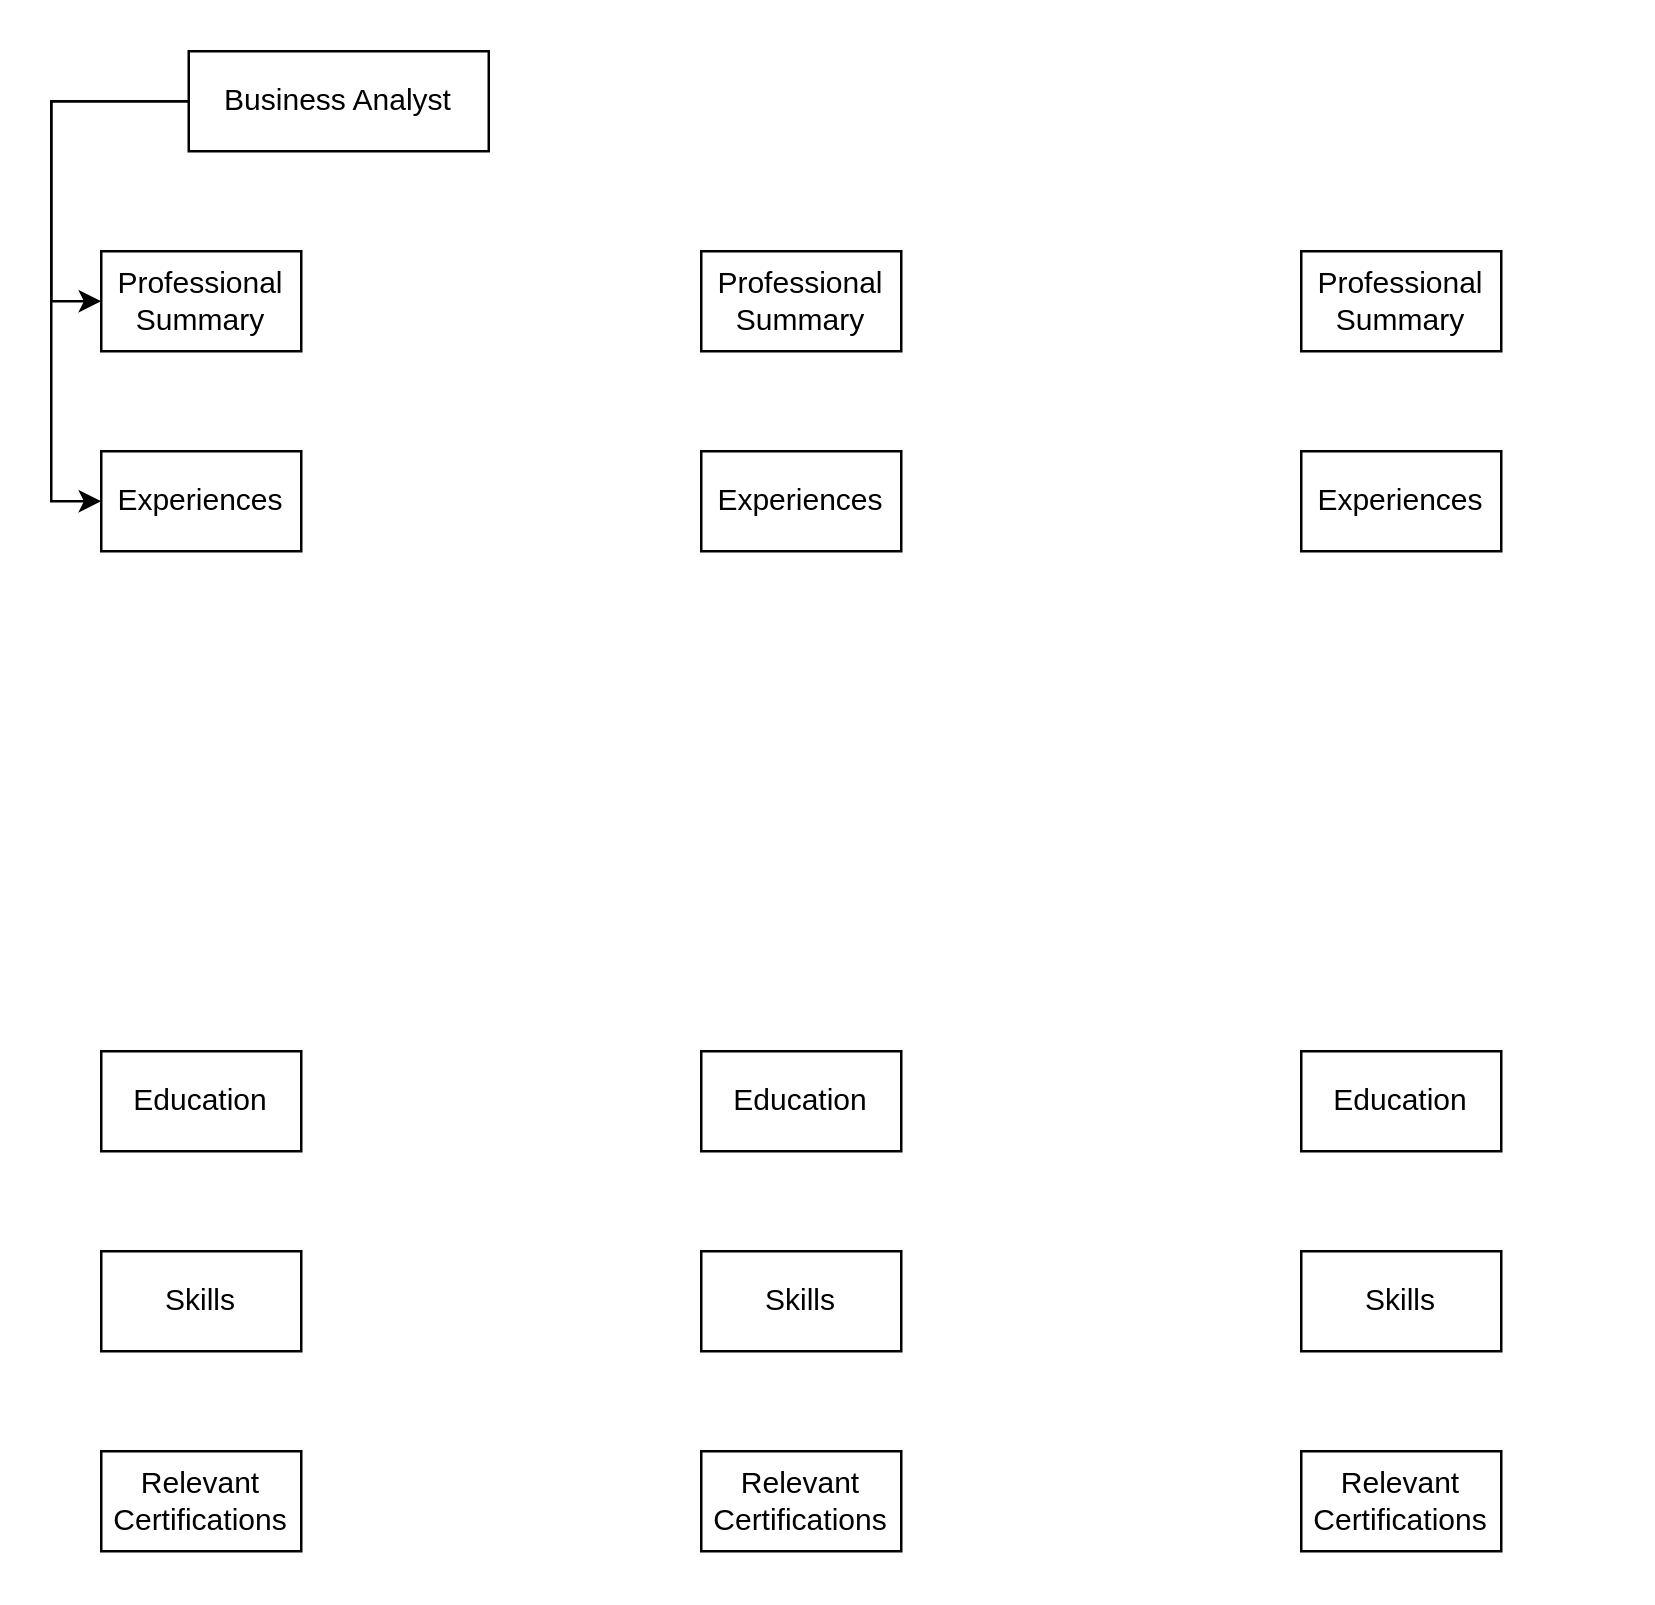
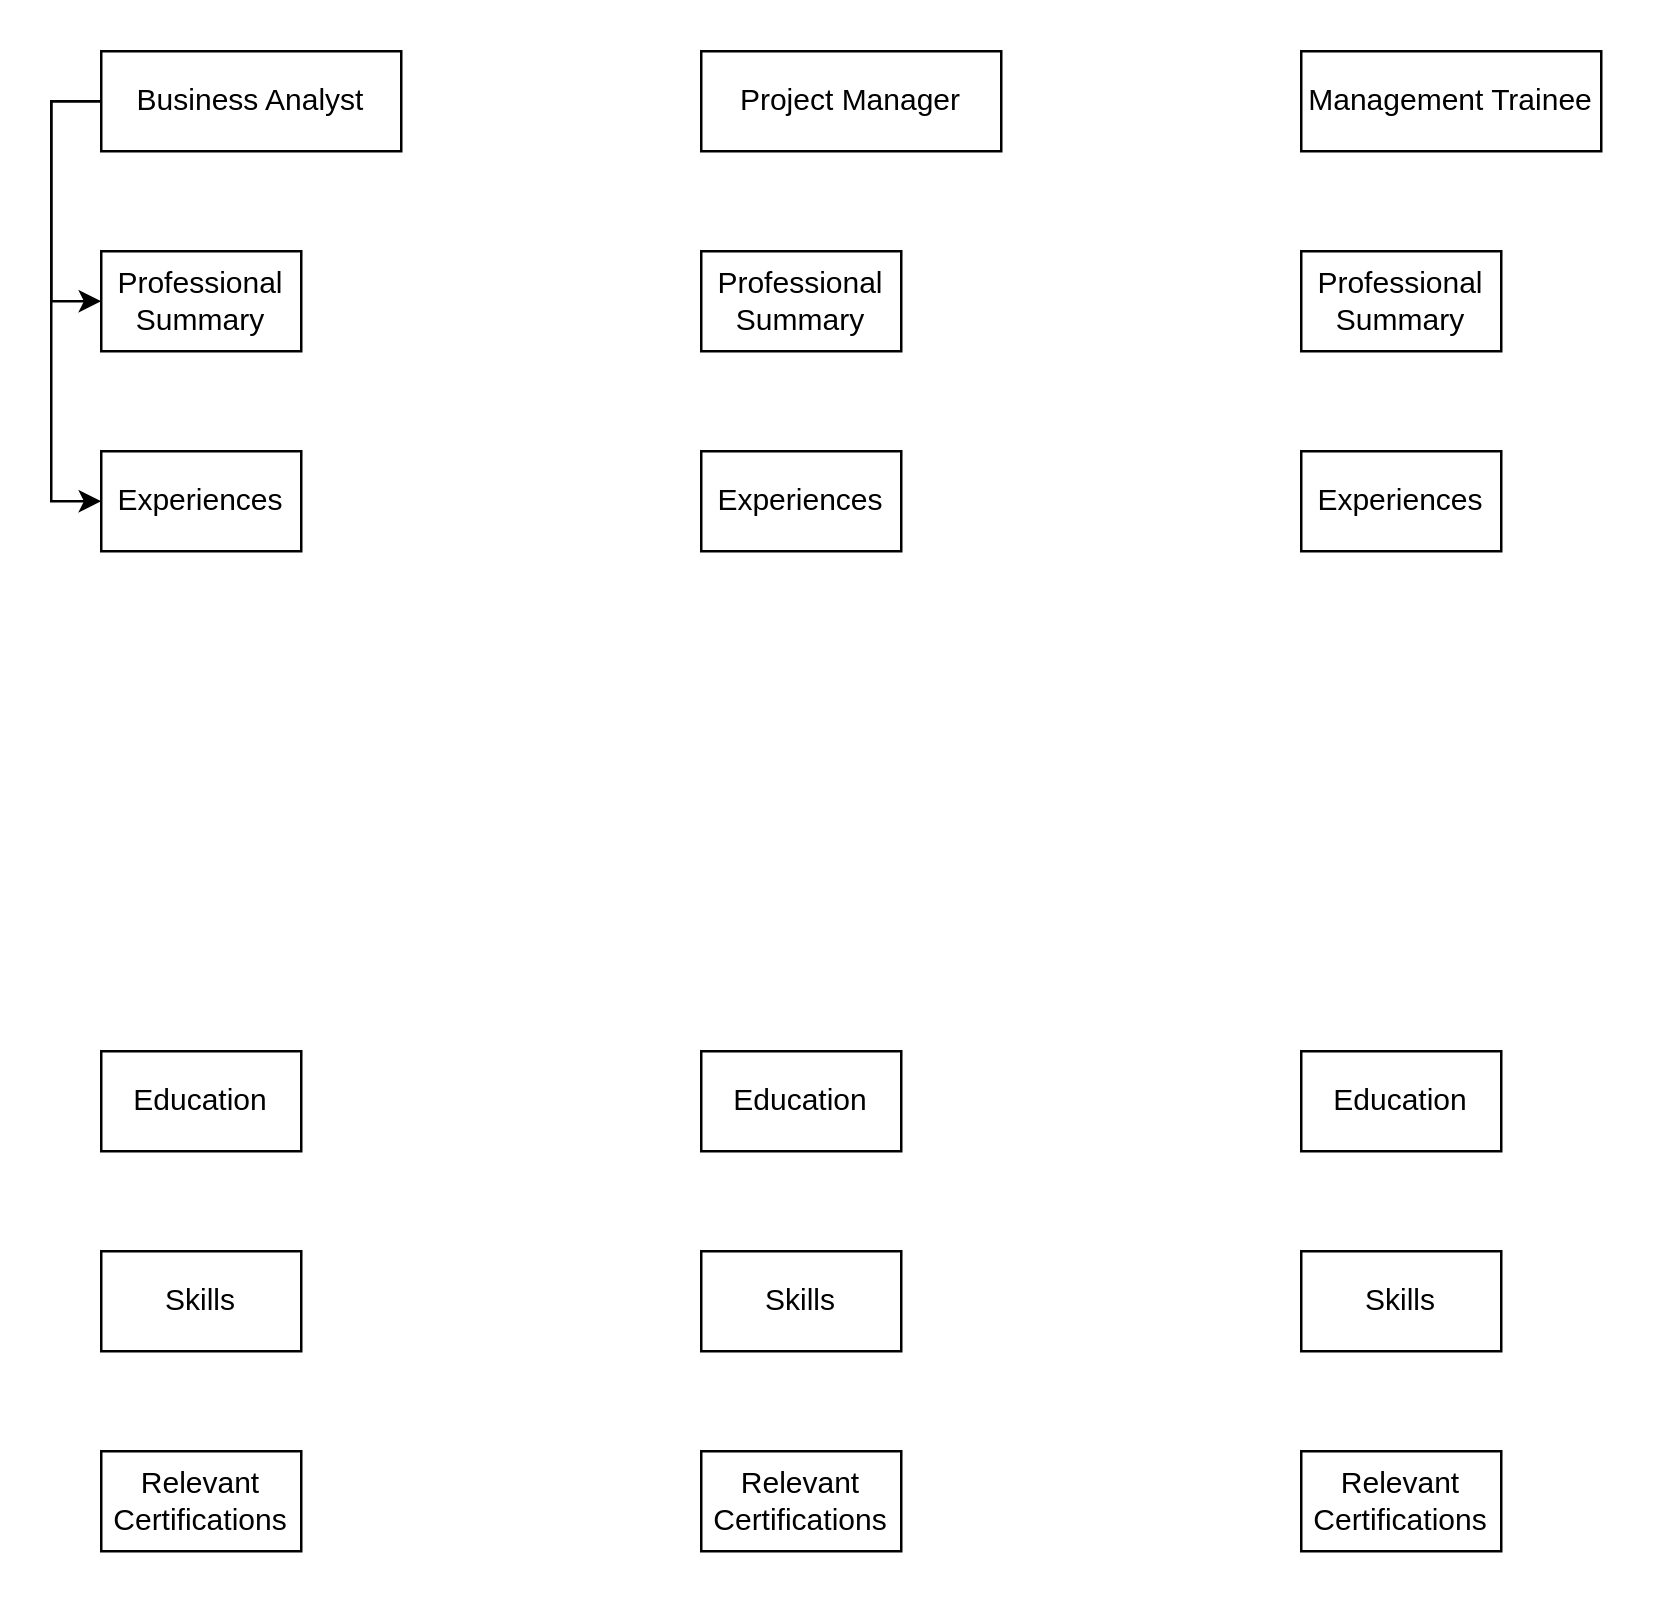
(339, 101) -> (251, 101)
none -> (851, 101)
none -> (1451, 101)
